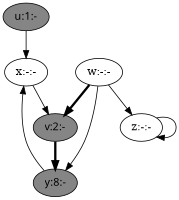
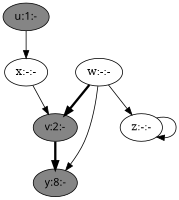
(24, 135) -> none
